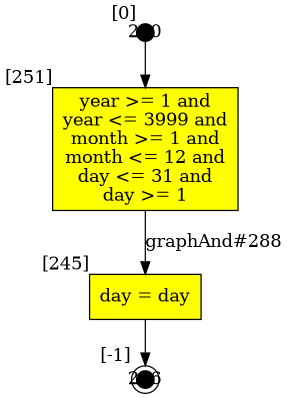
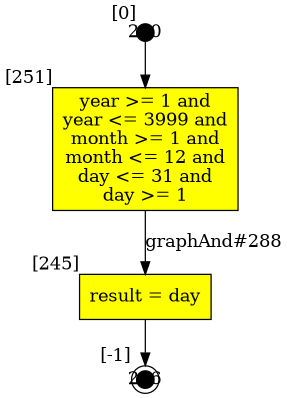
(145, 297) -> (145, 297)
